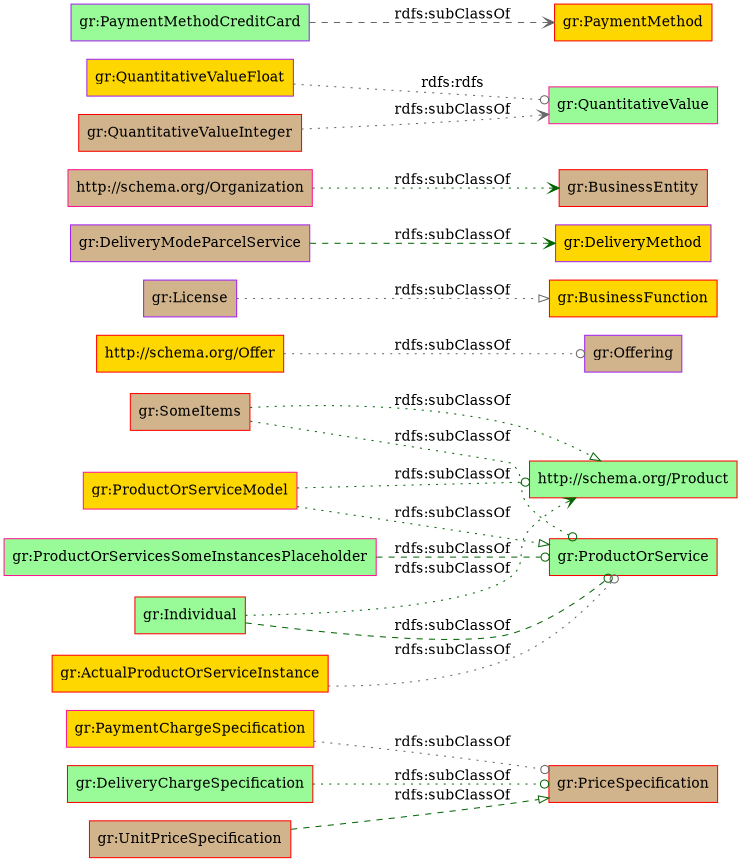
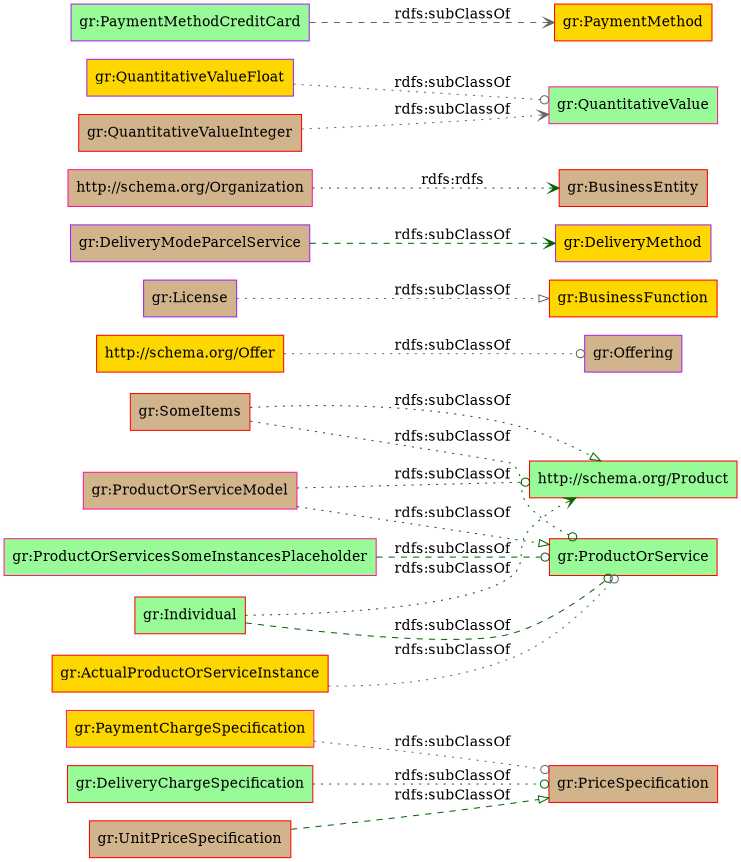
(453, 83) -> (453, 83)
(453, 180) -> (453, 180)
(190, 491) -> (190, 491)
